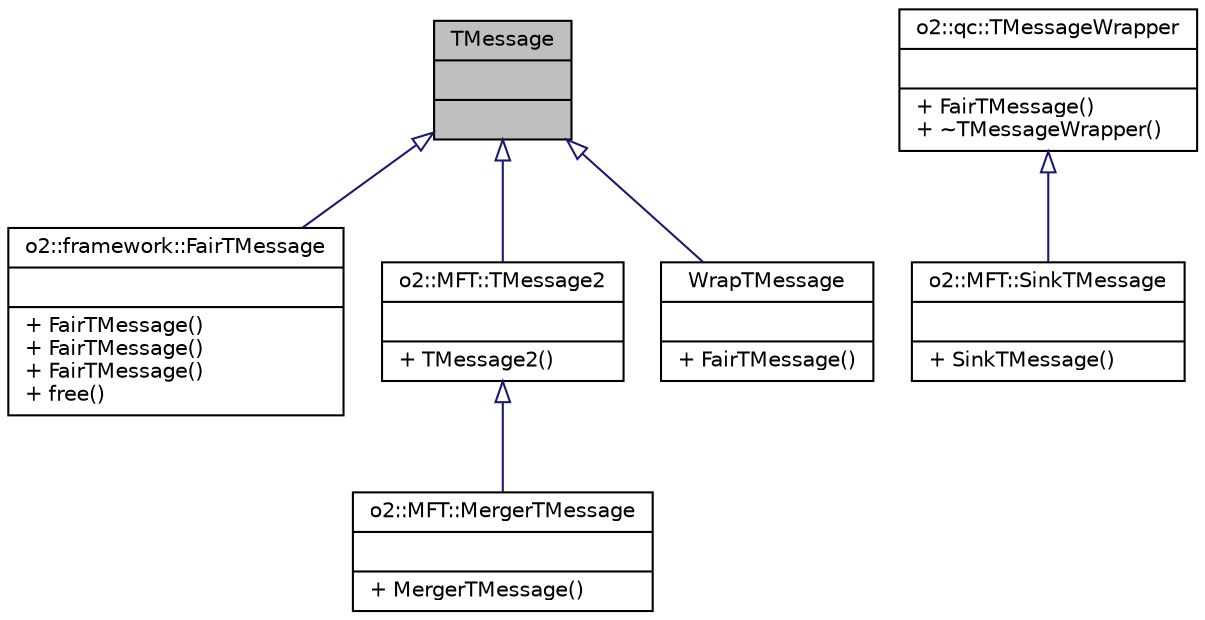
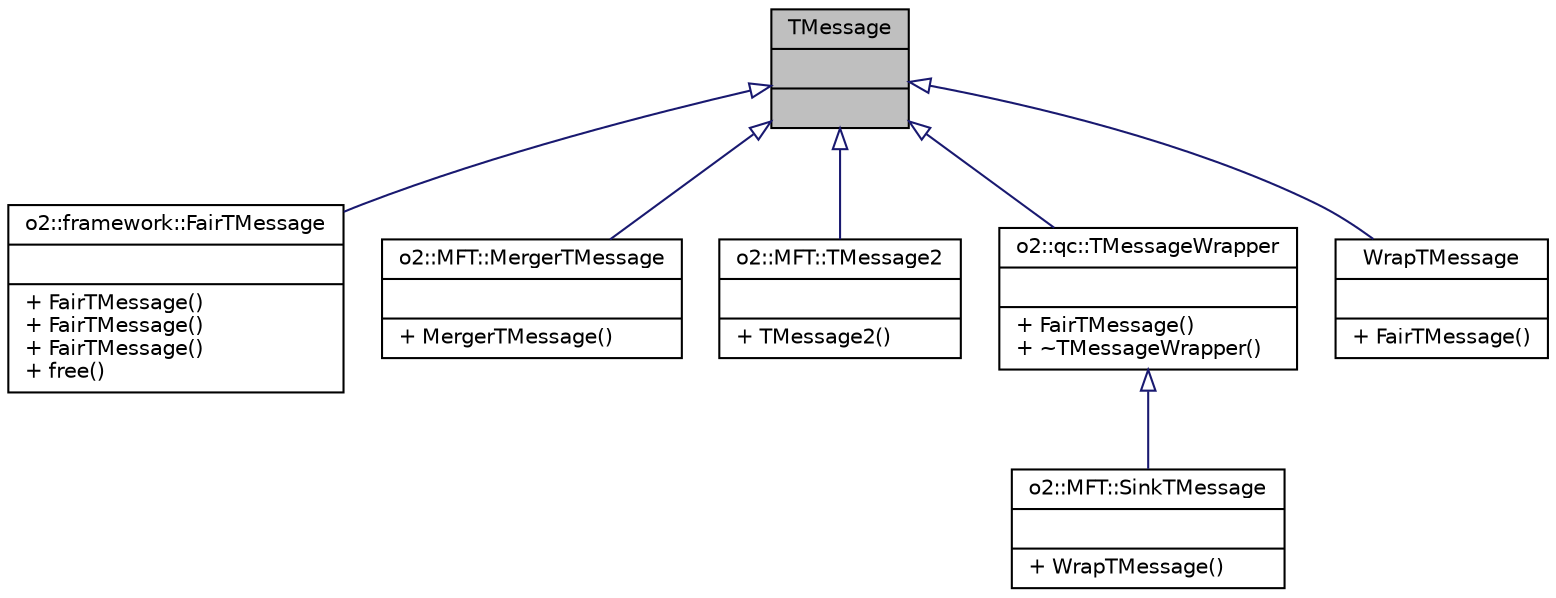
none -> (990, 181)
(1022, 360) -> (1126, 567)
(503, 448) -> (682, 187)
